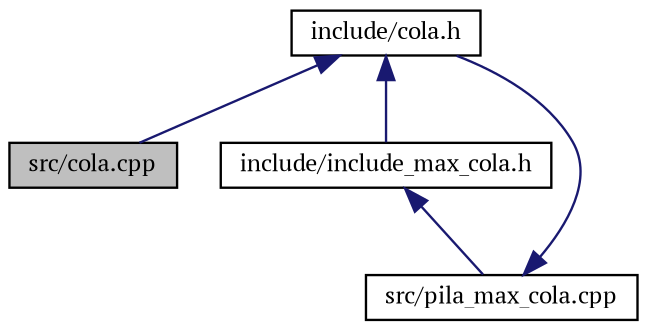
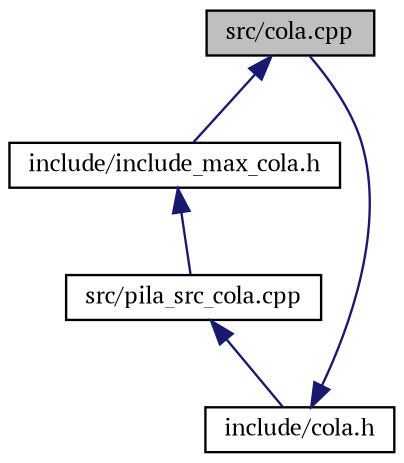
(386, 112) -> (224, 108)
(502, 298) -> (194, 298)
